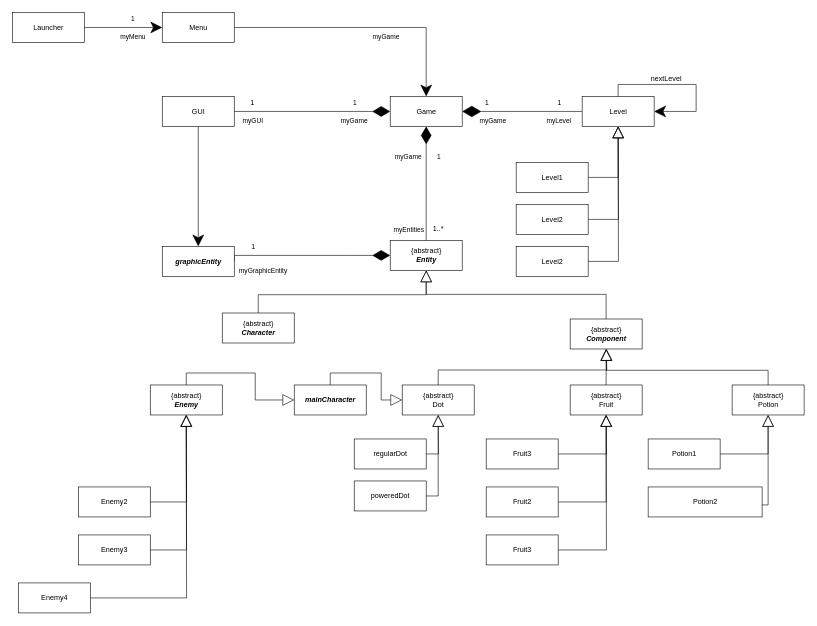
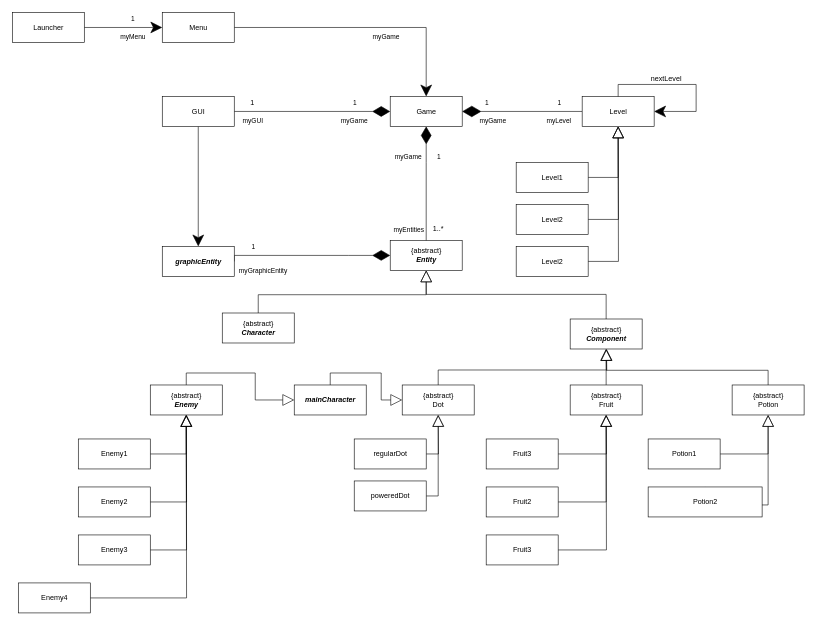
none -> (114, 454)
none -> (167, 454)
